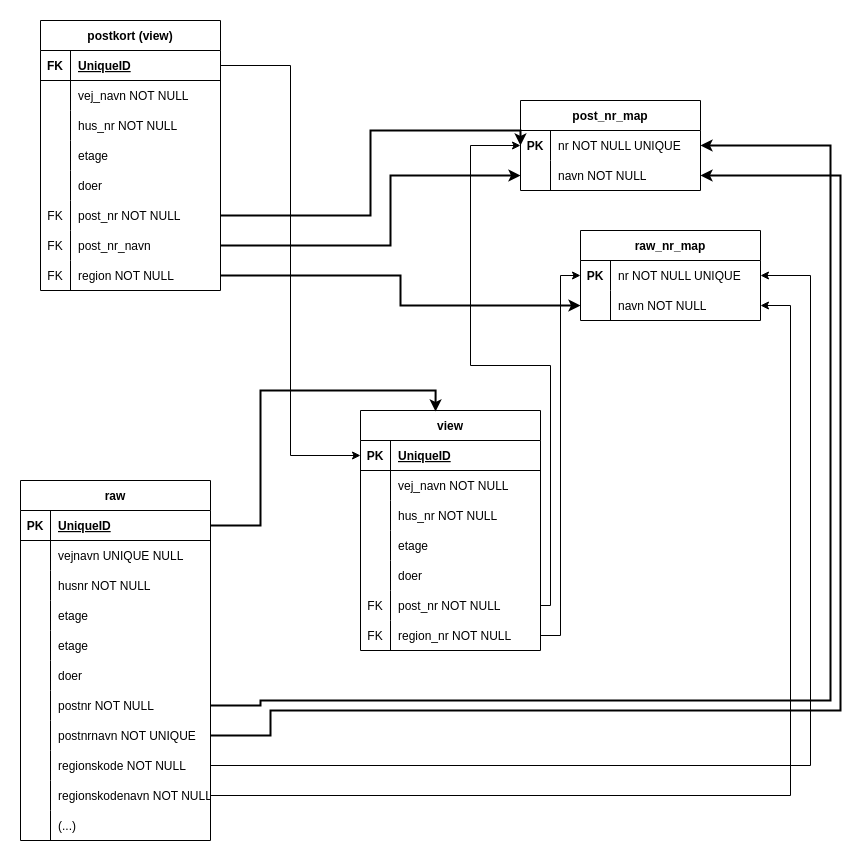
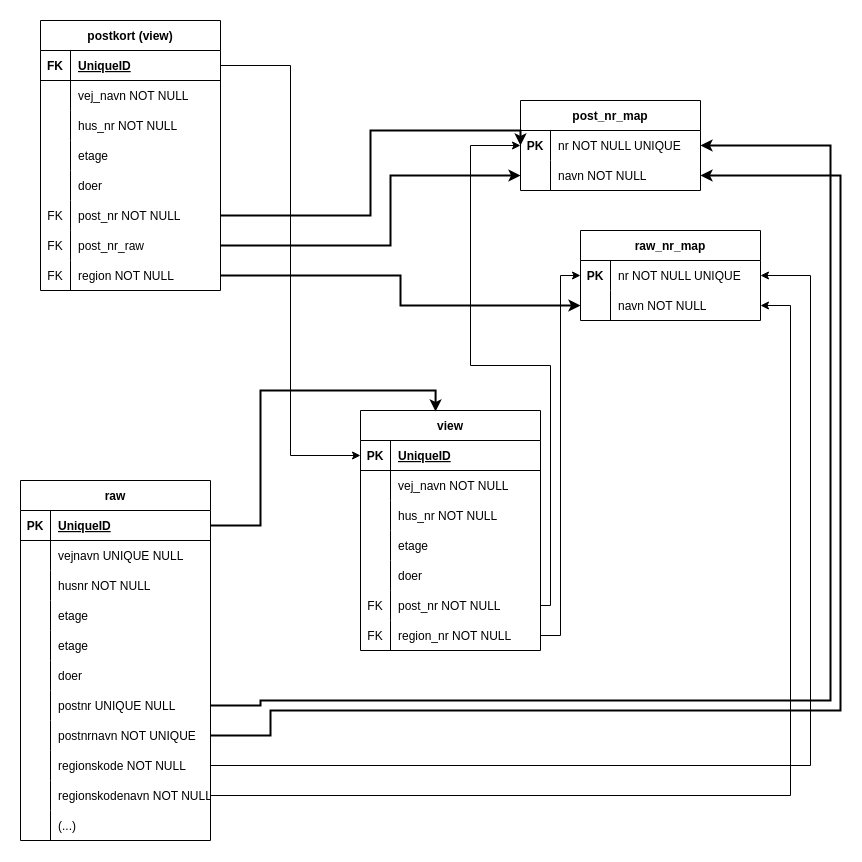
(118, 246) -> (115, 246)
(105, 706) -> (115, 706)
